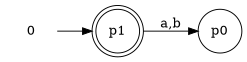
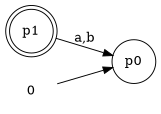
(70, 31) -> (80, 77)
